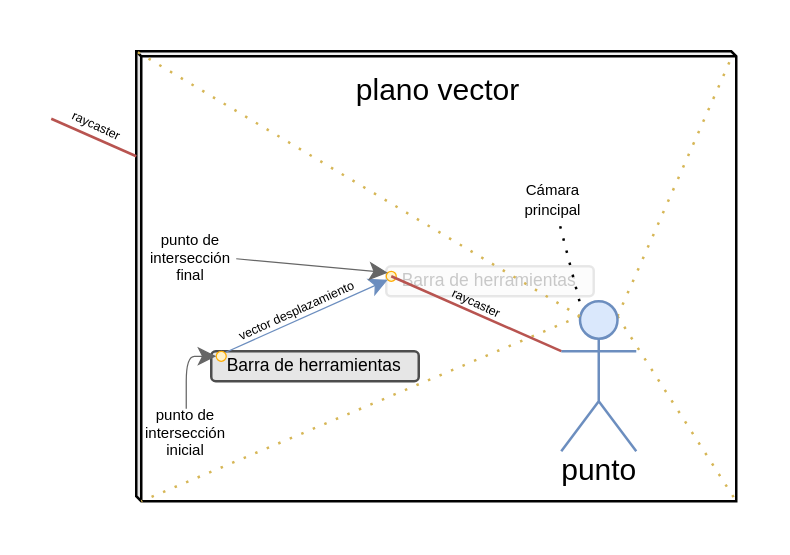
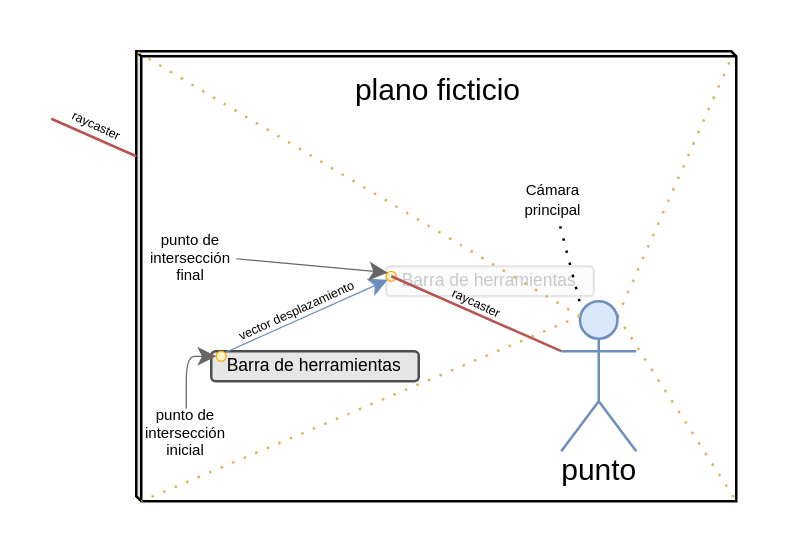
(439, 92) -> (439, 92)
